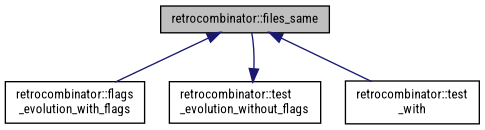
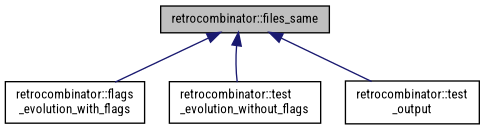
(254, 50) -> (236, 64)
(412, 102) -> (412, 102)
